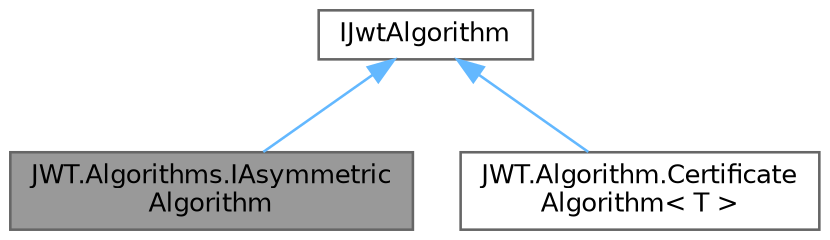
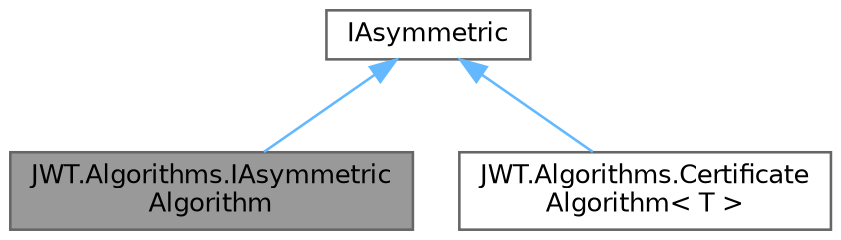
(426, 35) -> (428, 35)
(640, 191) -> (645, 191)
